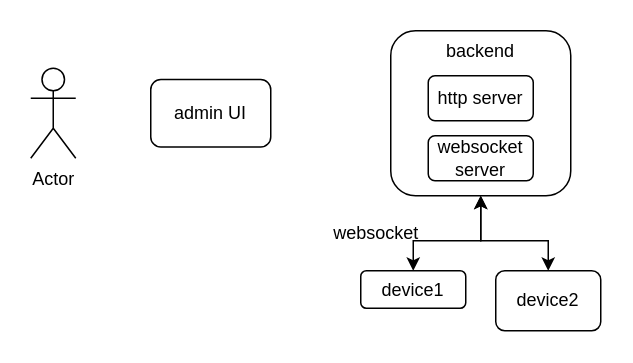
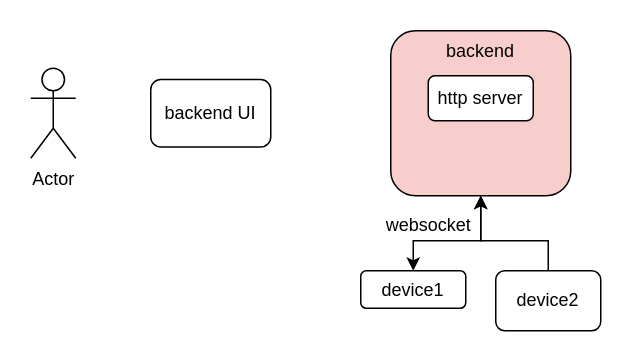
(481, 52) -> (481, 52)
(211, 113) -> (211, 113)
(481, 158) -> none
(376, 233) -> (428, 226)
(548, 259) -> (548, 263)
